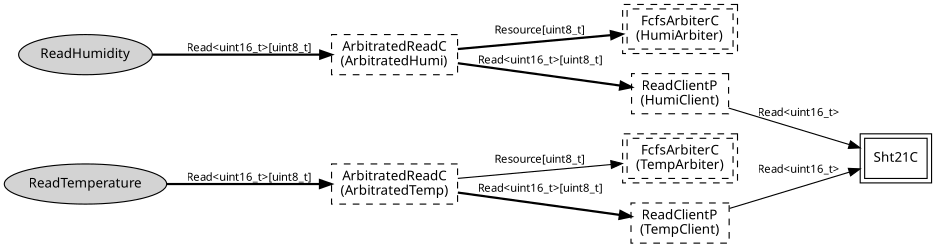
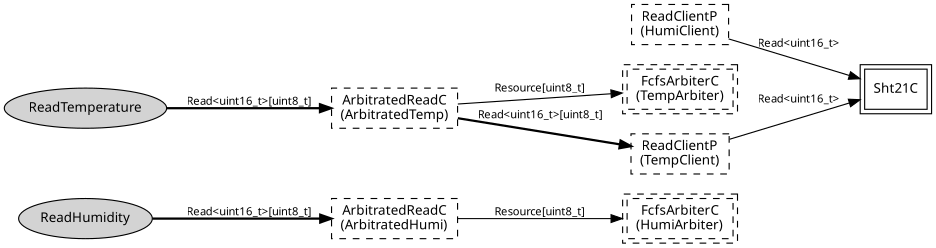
(534, 42) -> (534, 219)
(539, 74) -> none
